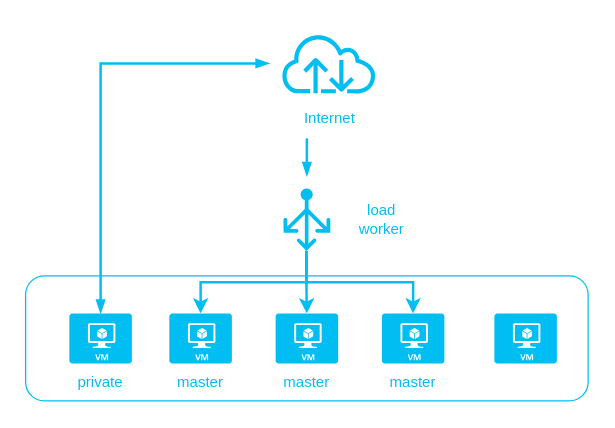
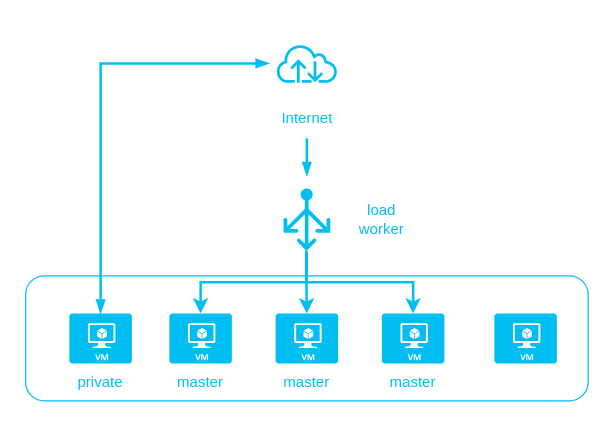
(329, 63) -> (307, 63)
